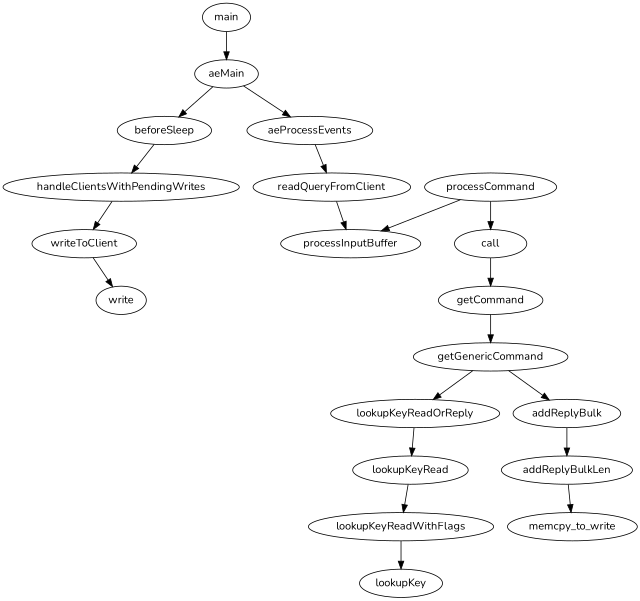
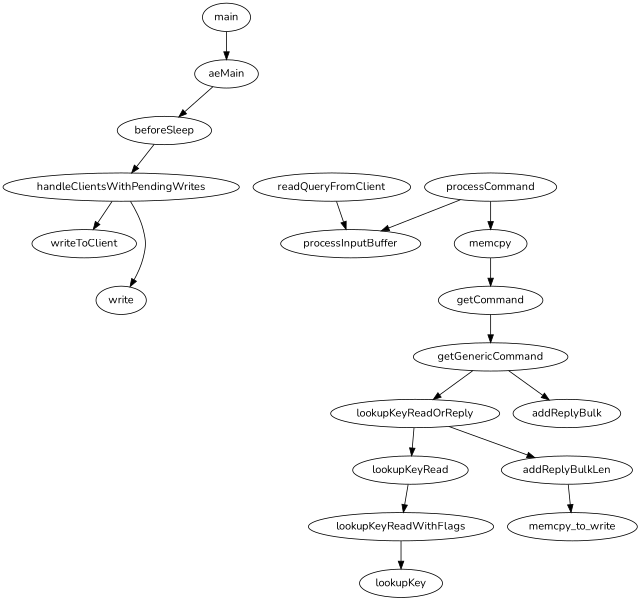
(310, 130) -> none
(491, 244) -> (491, 244)
(101, 269) -> (145, 240)
(567, 438) -> (488, 441)
